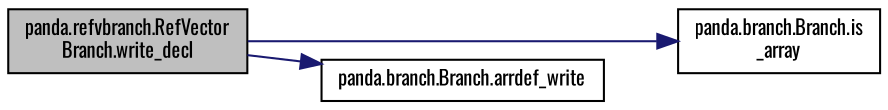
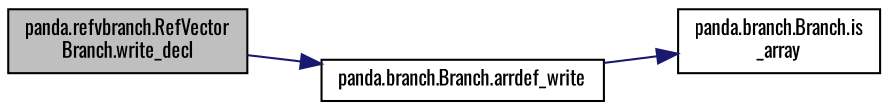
(452, 41) -> (631, 60)
